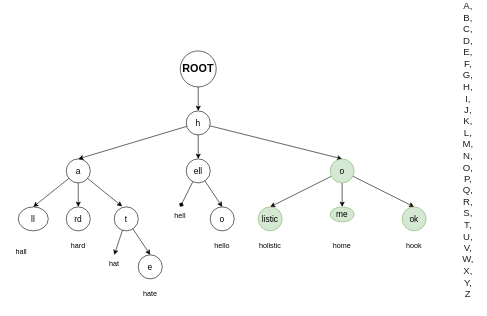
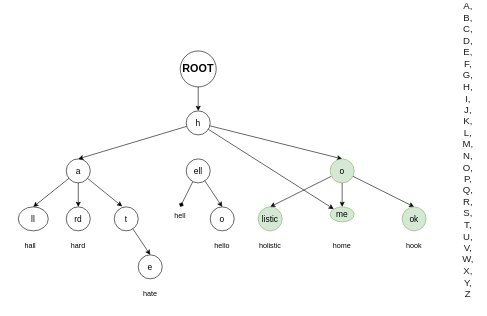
(198, 153) -> (270, 168)
(119, 241) -> none
(21, 252) -> (30, 246)
(114, 264) -> none
